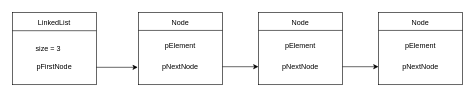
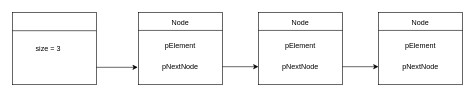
(54, 23) -> none
(54, 67) -> none
